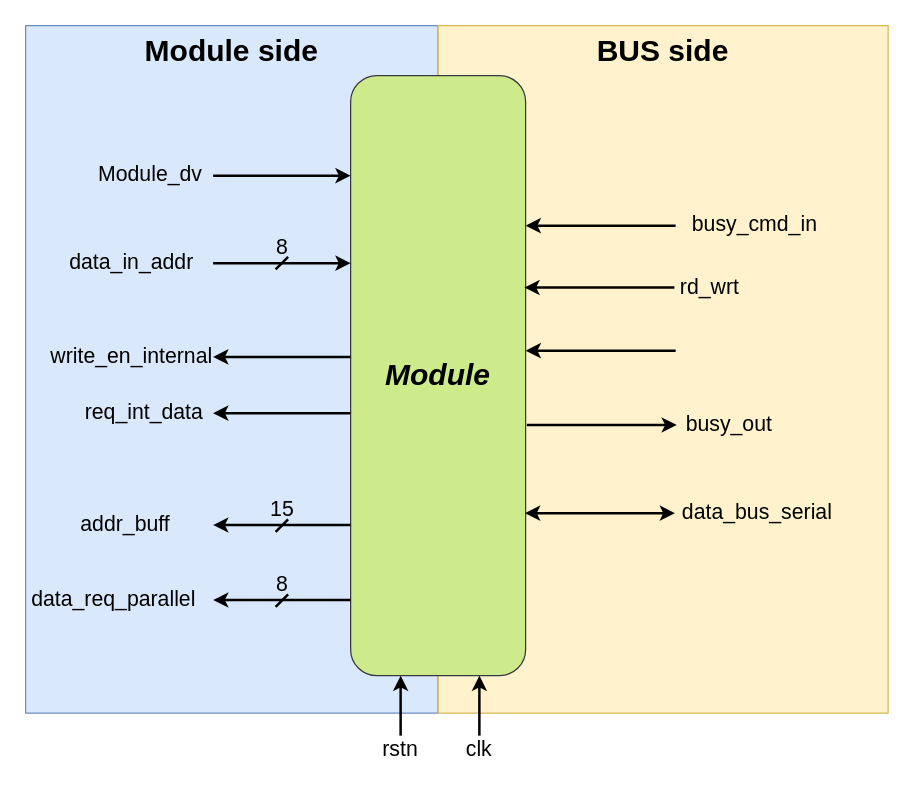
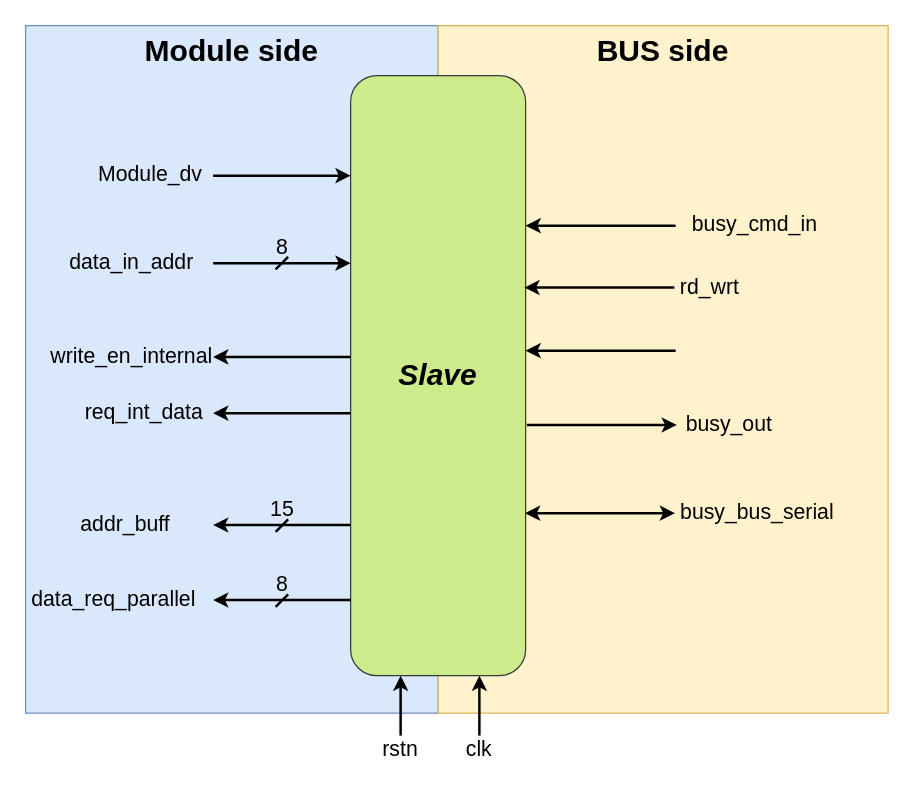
(438, 376) -> (438, 376)
(758, 513) -> (758, 513)
